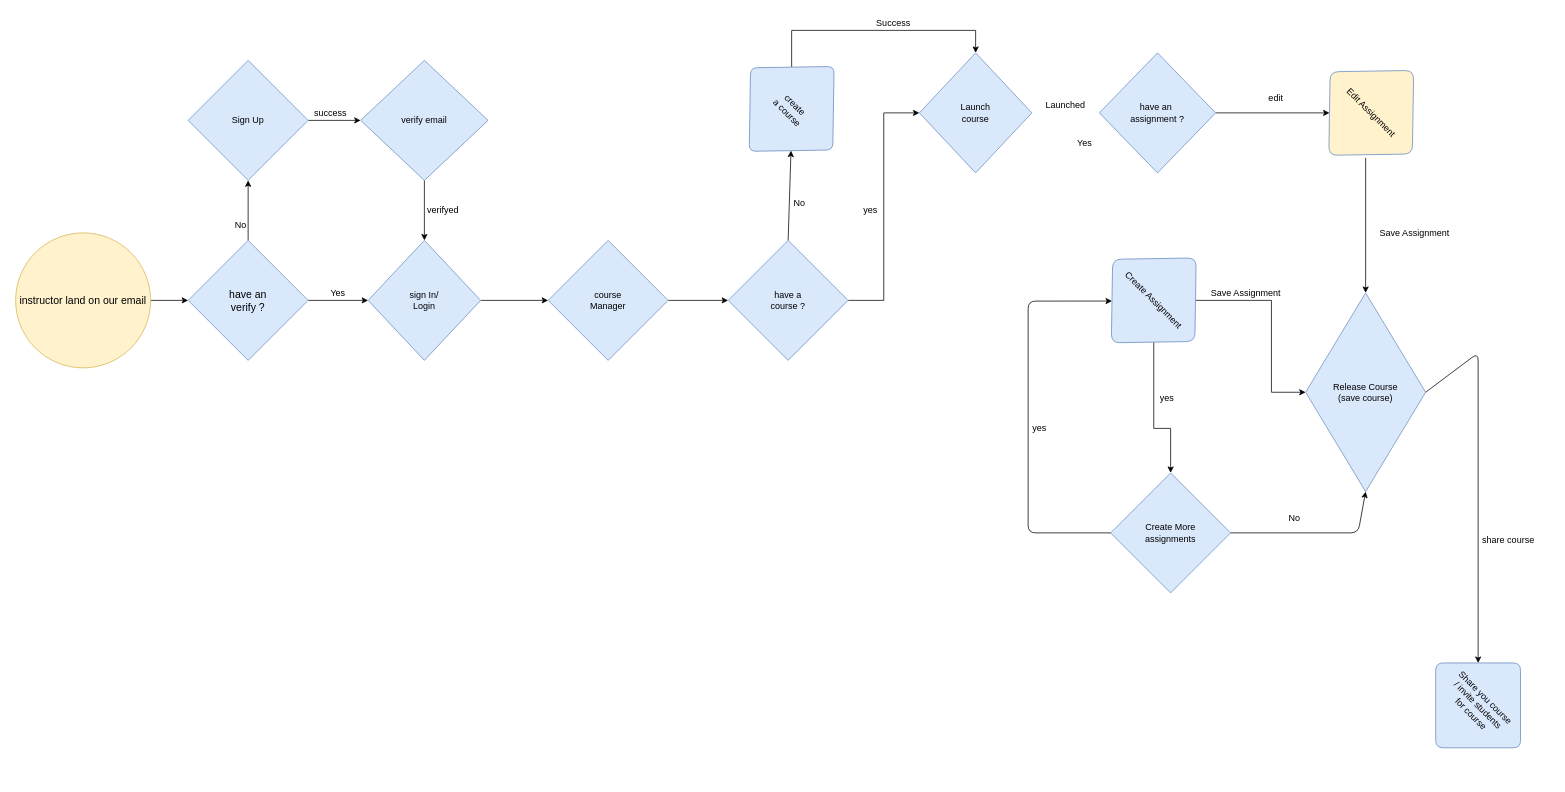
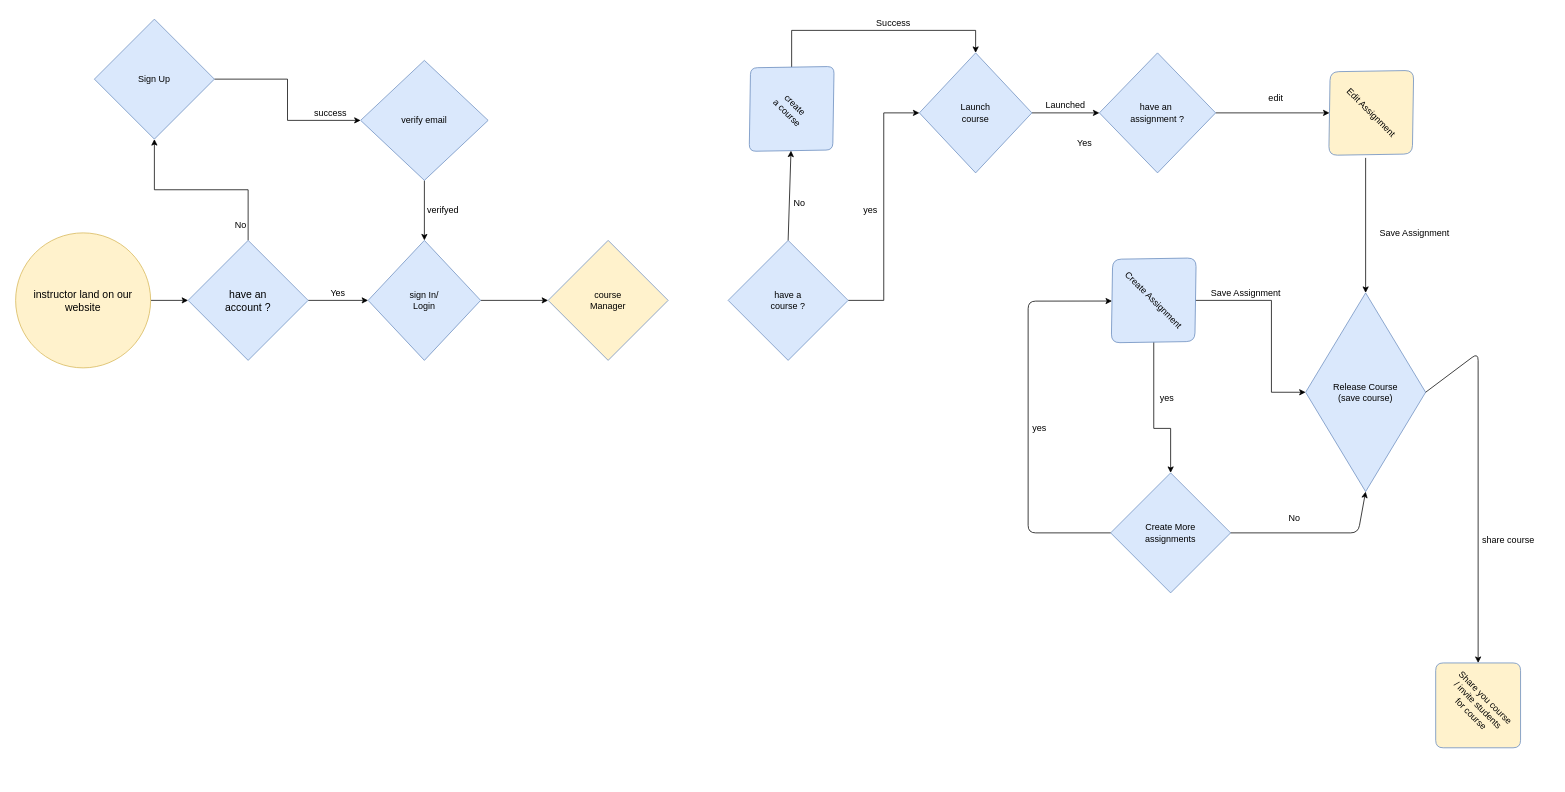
none -> (1092, 113)
(248, 120) -> (154, 79)
(83, 300) -> (83, 300)
(248, 300) -> (248, 300)
(608, 300) -> (608, 300)
(695, 300) -> none
(1478, 705) -> (1478, 705)
